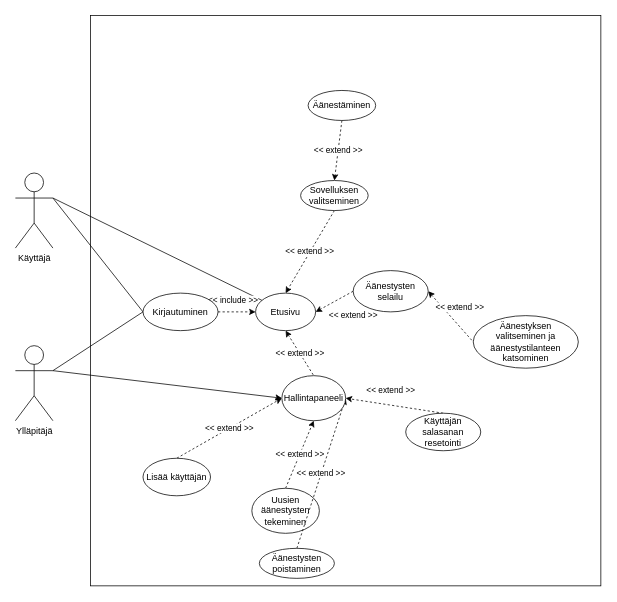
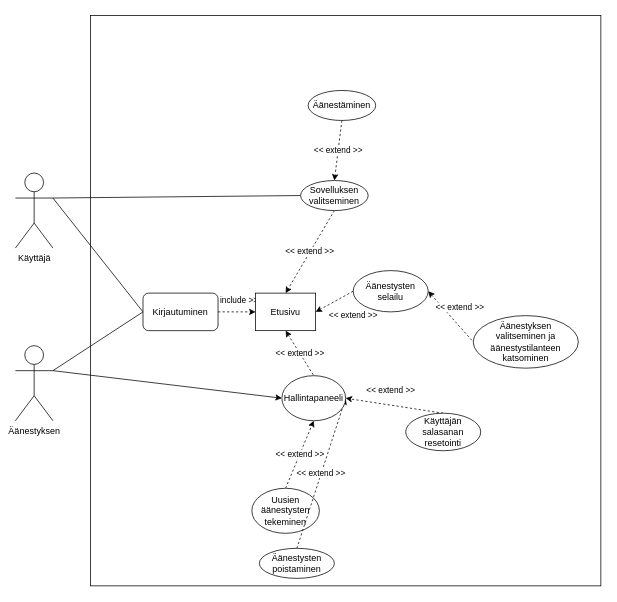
(158, 249) -> (178, 197)
(180, 312) -> (180, 312)
(285, 312) -> (285, 312)
(227, 429) -> none
(35, 431) -> (35, 431)
(177, 477) -> none
